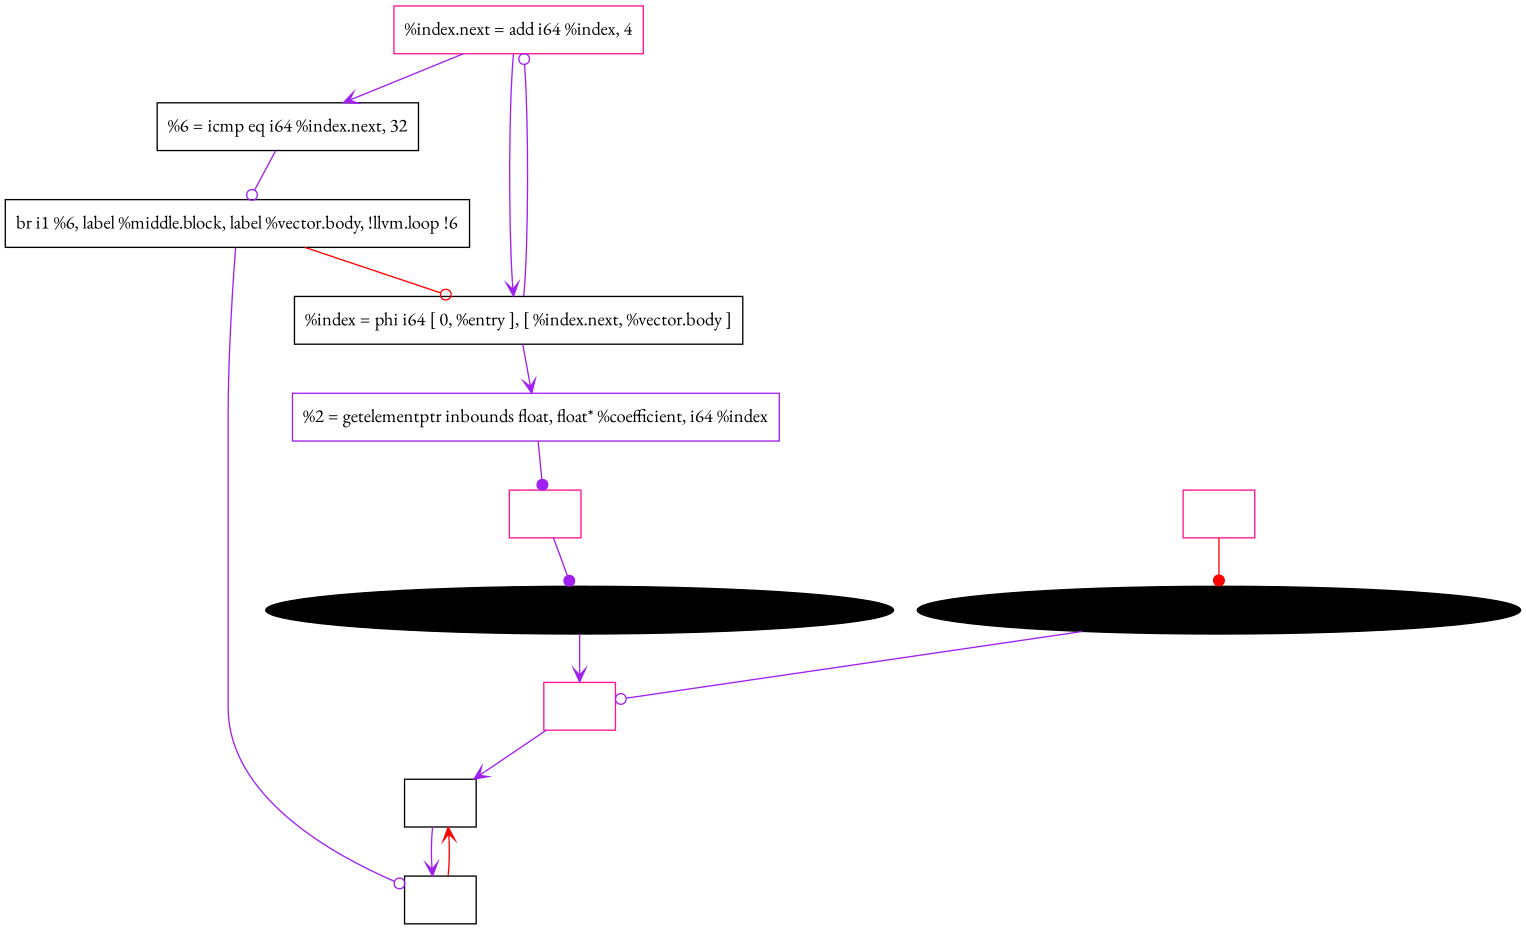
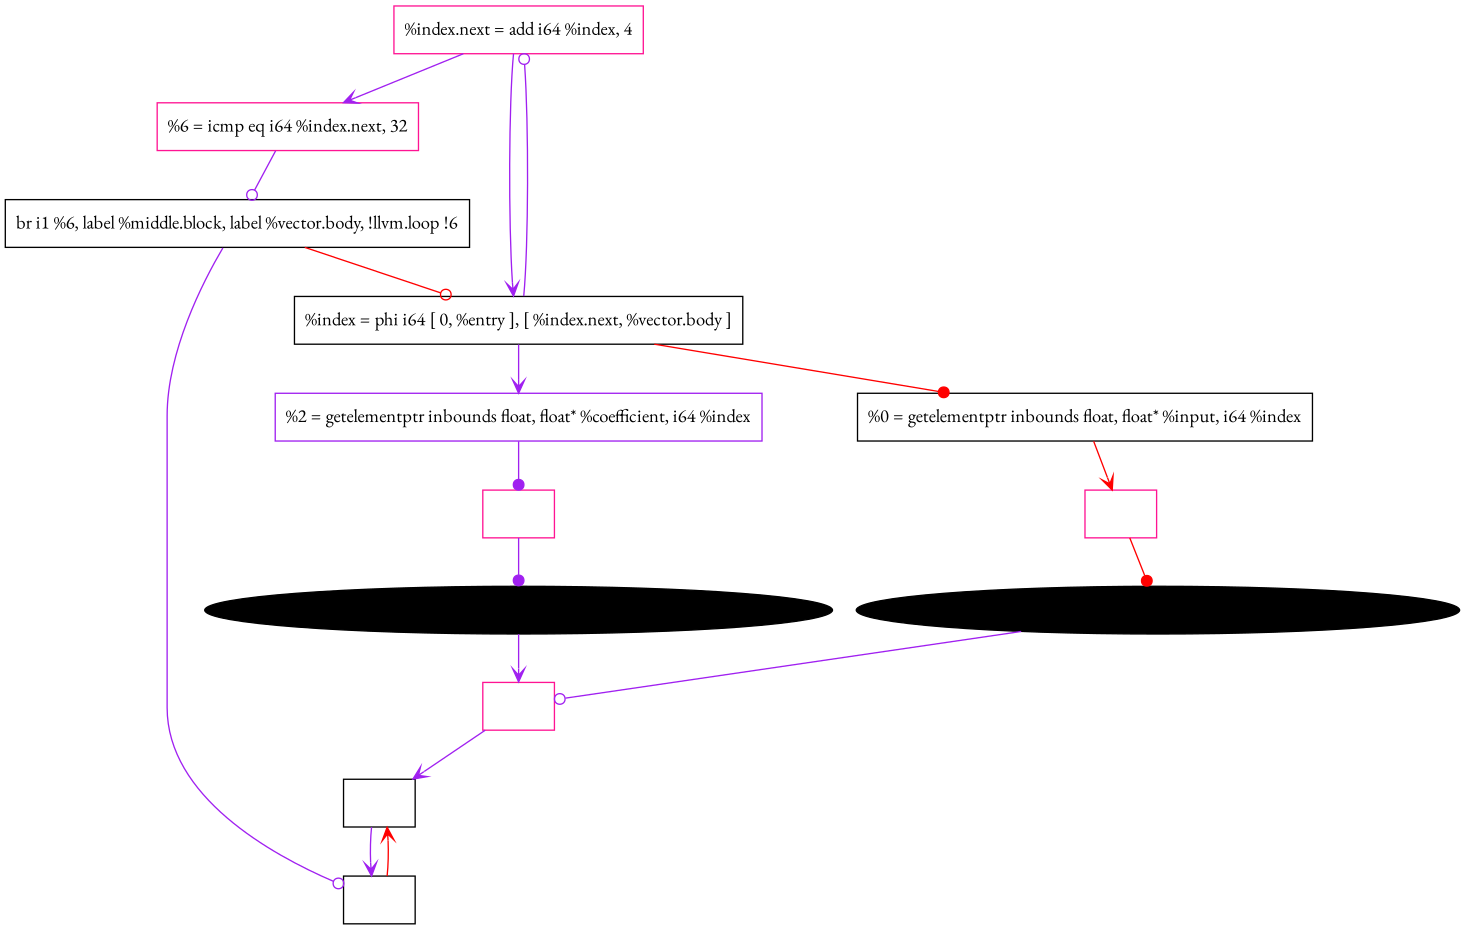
(288, 127) -> (288, 127)
none -> (1085, 417)
